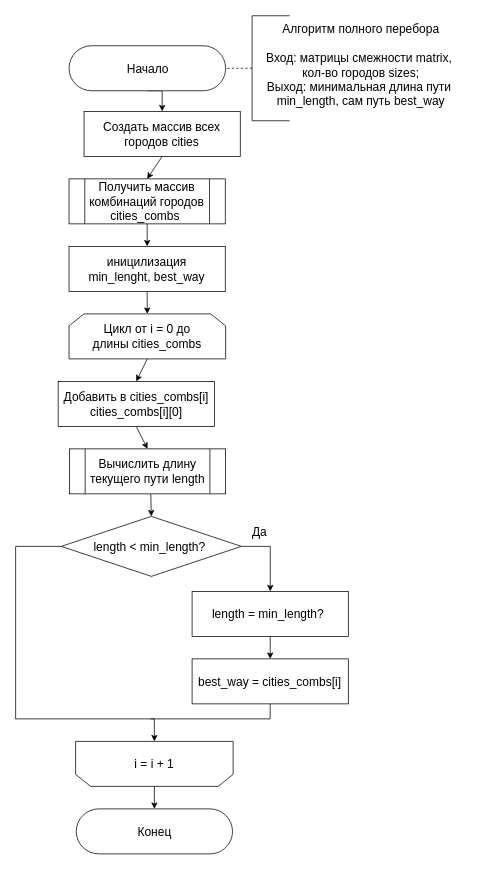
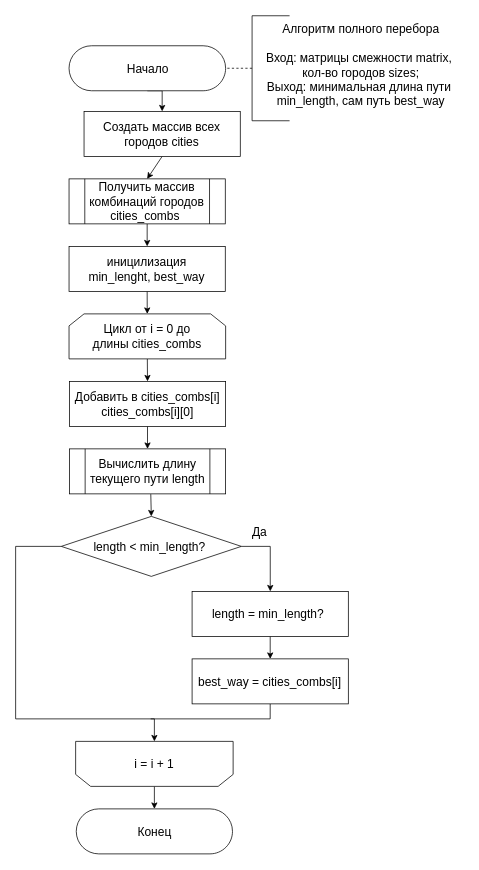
(136, 404) -> (147, 404)
